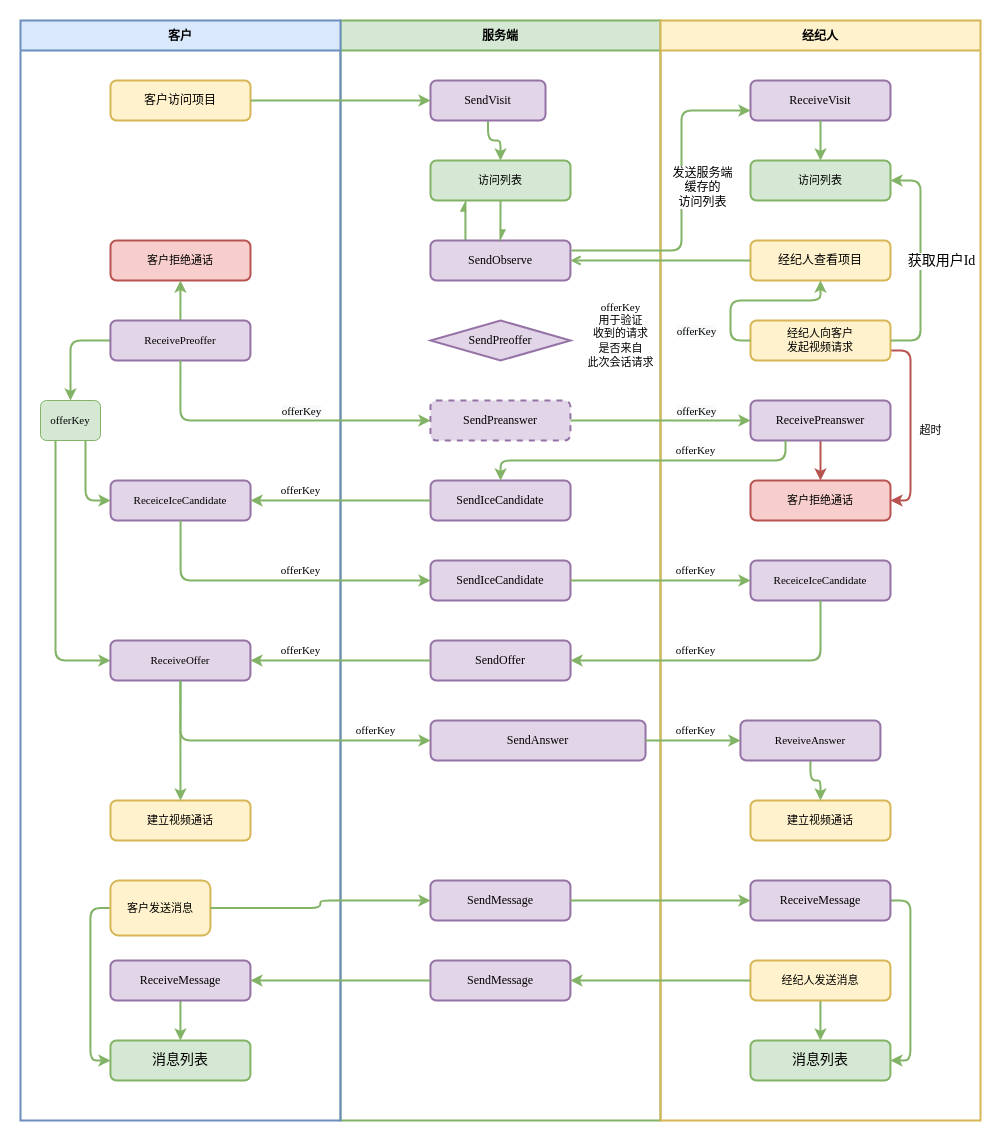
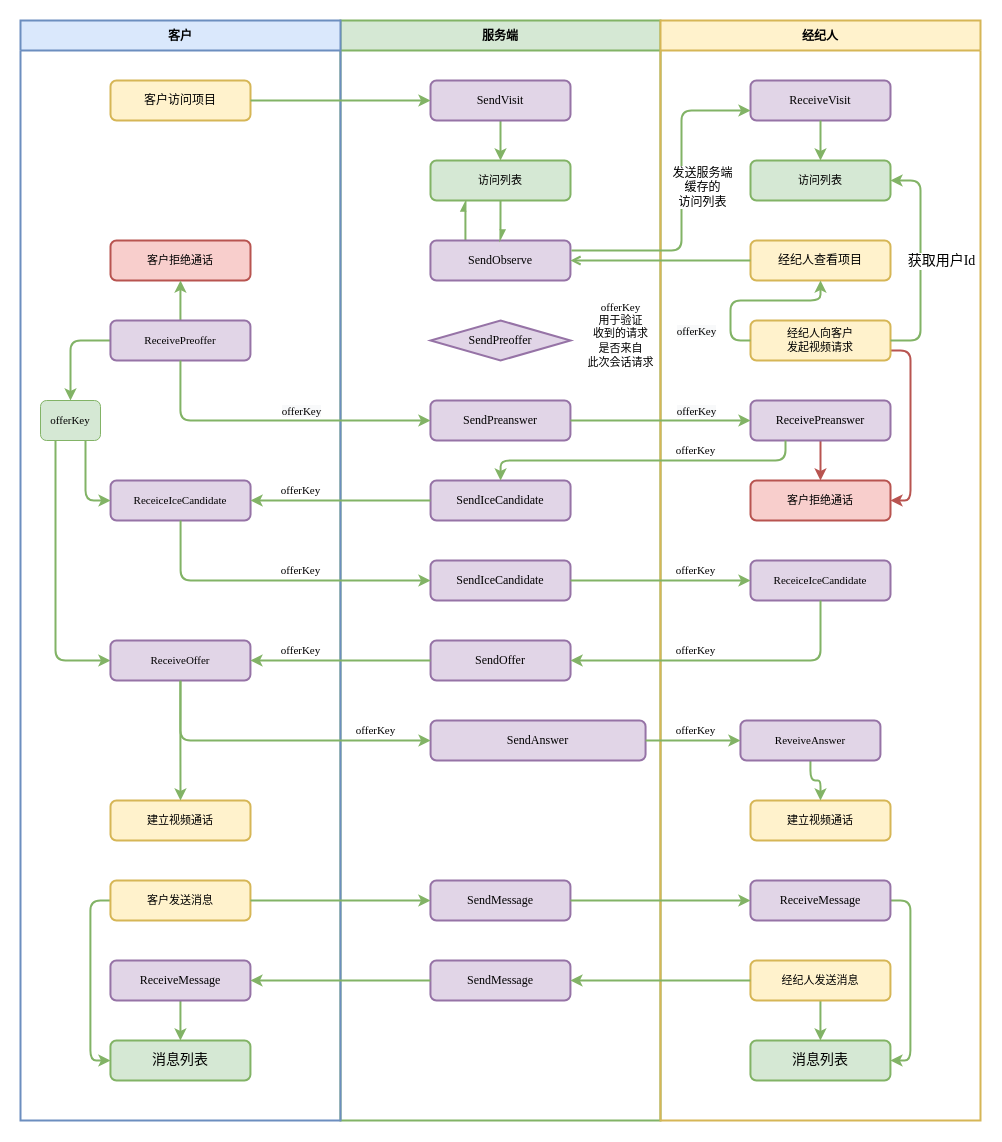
(488, 101) -> (501, 101)
(500, 421) -> (500, 421)
(931, 431) -> none
(160, 908) -> (180, 901)
